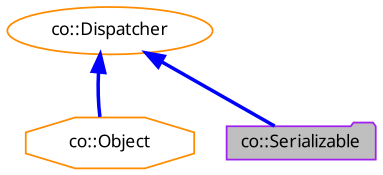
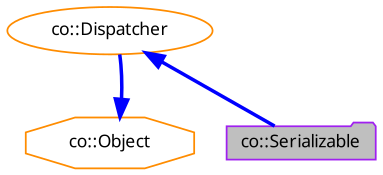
(98, 95) -> (122, 77)
